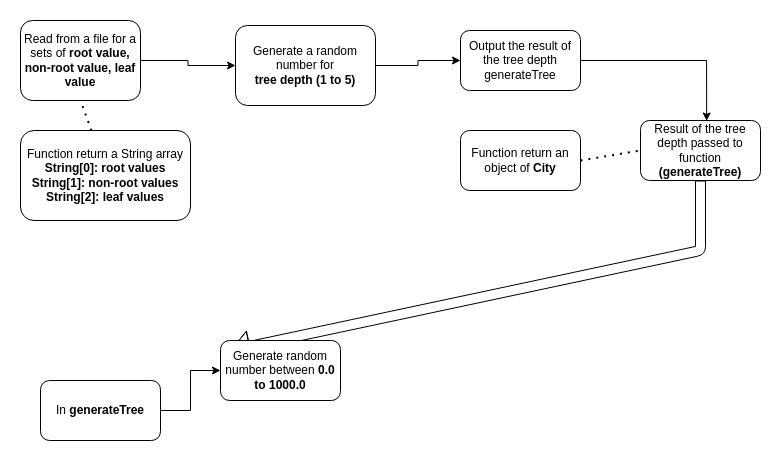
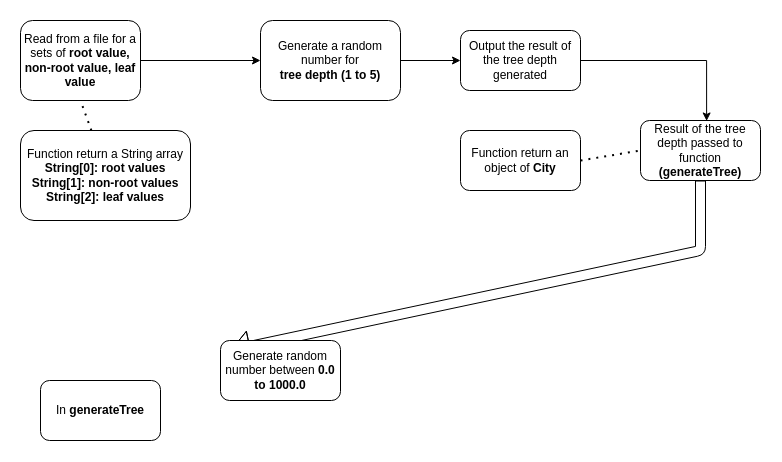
(521, 61) -> (521, 61)
(306, 66) -> (331, 61)
(191, 395) -> none
